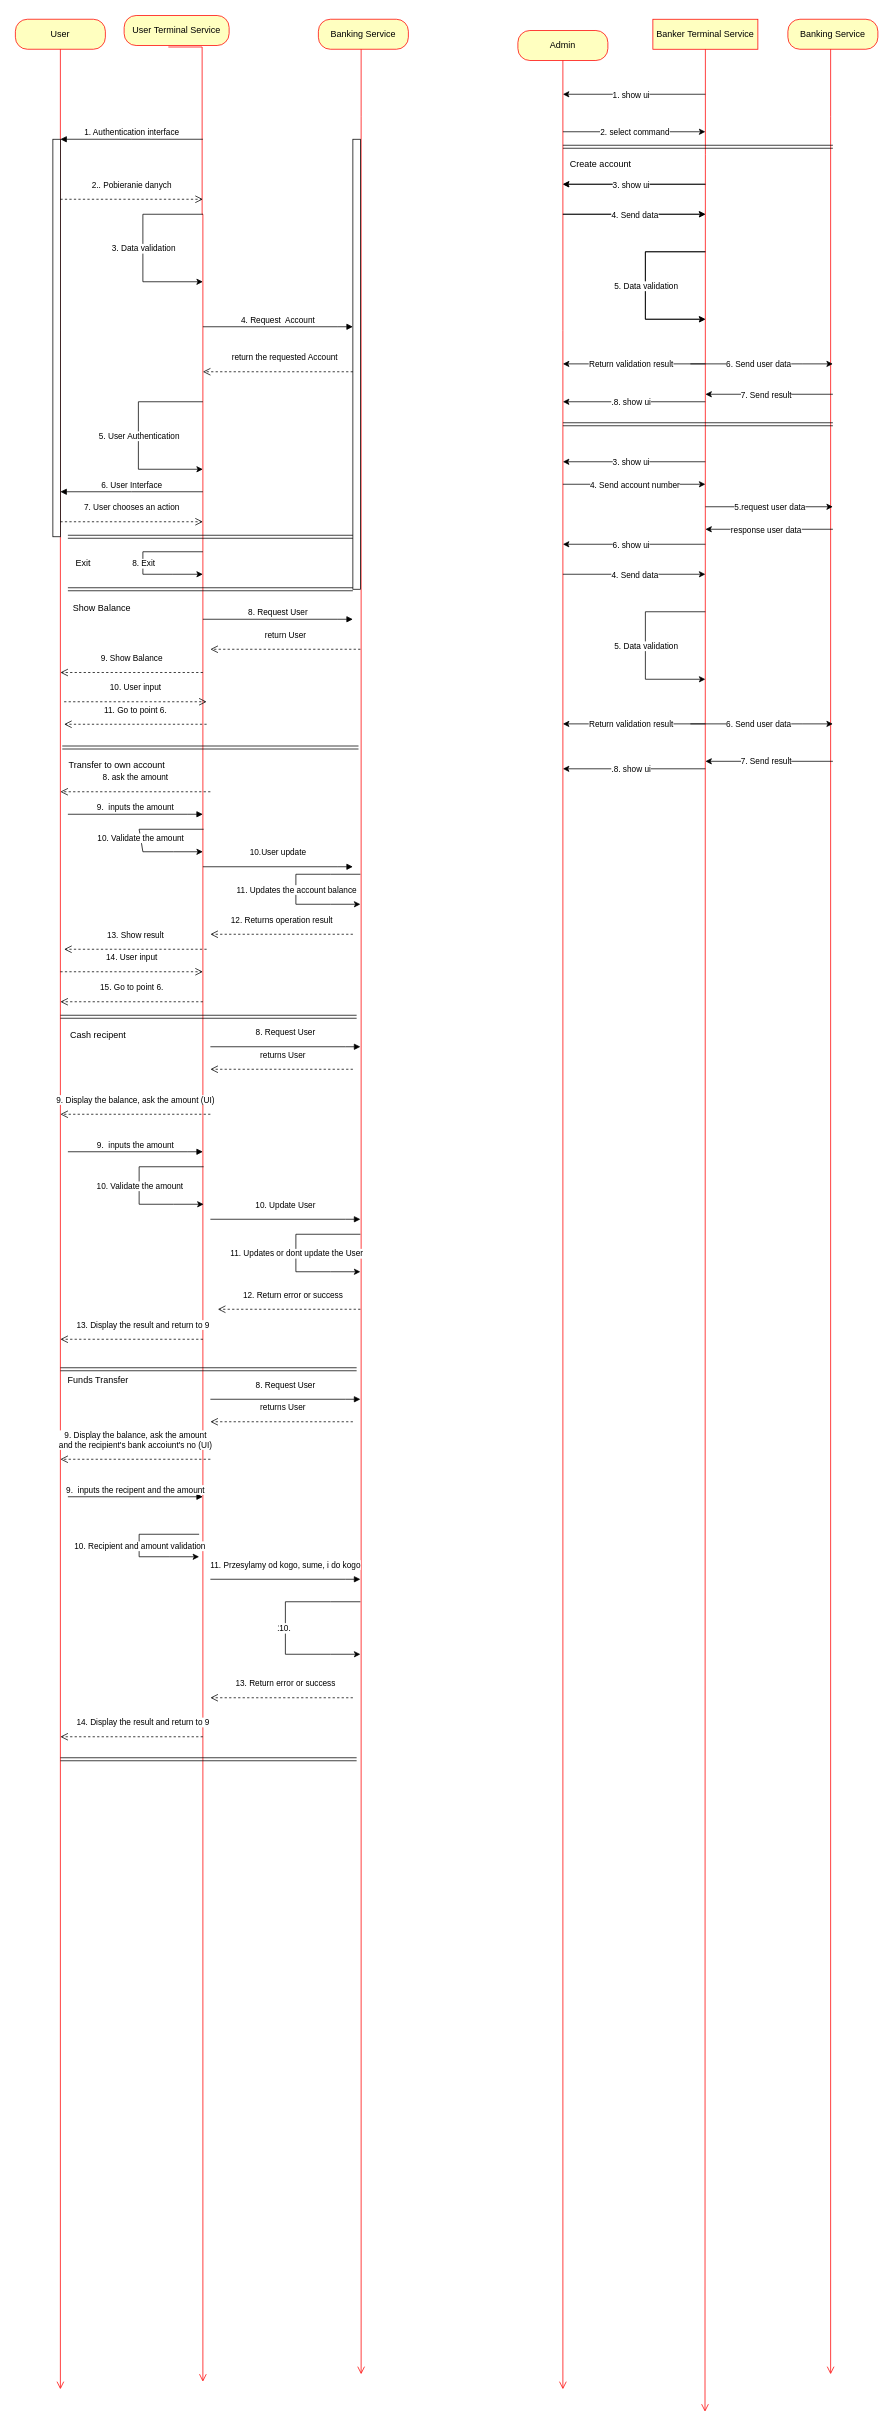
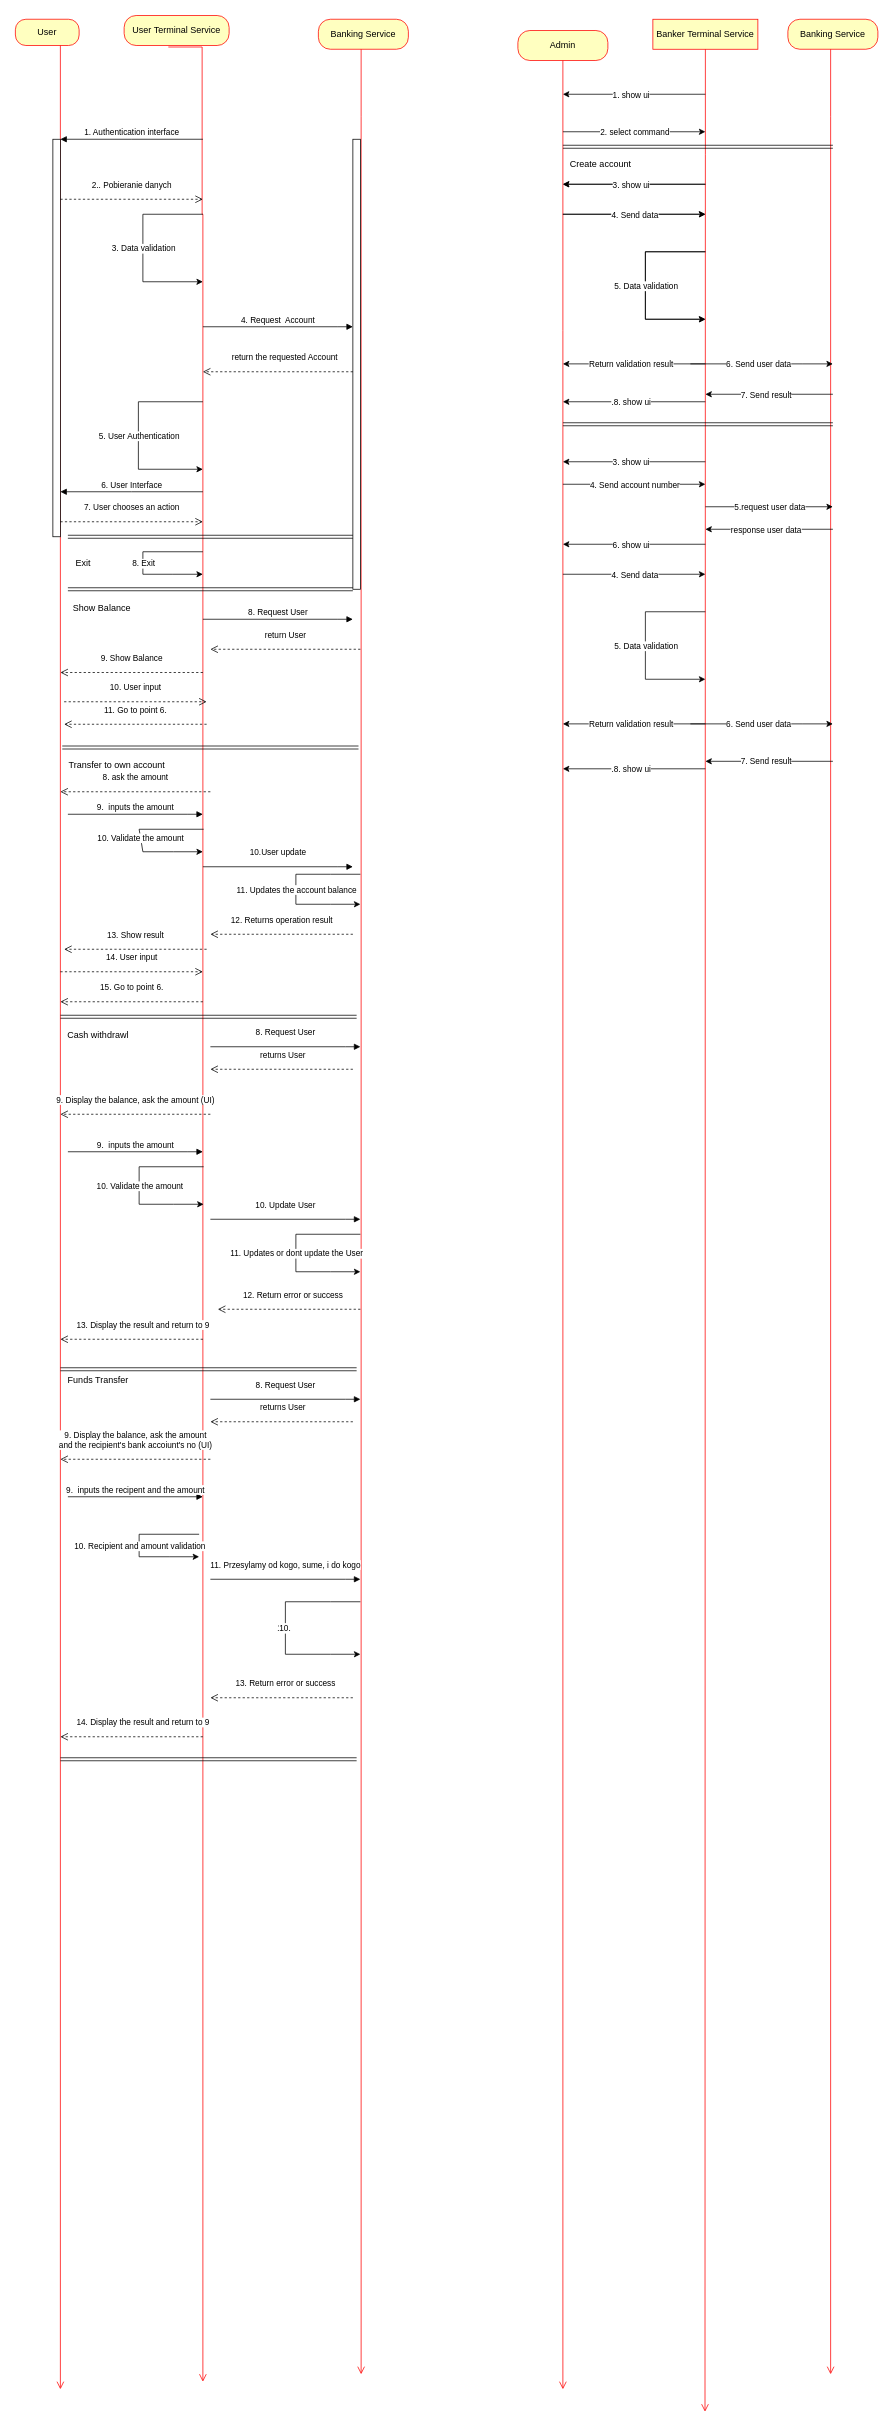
(60, 34) -> (47, 32)
(98, 1035) -> (98, 1035)
